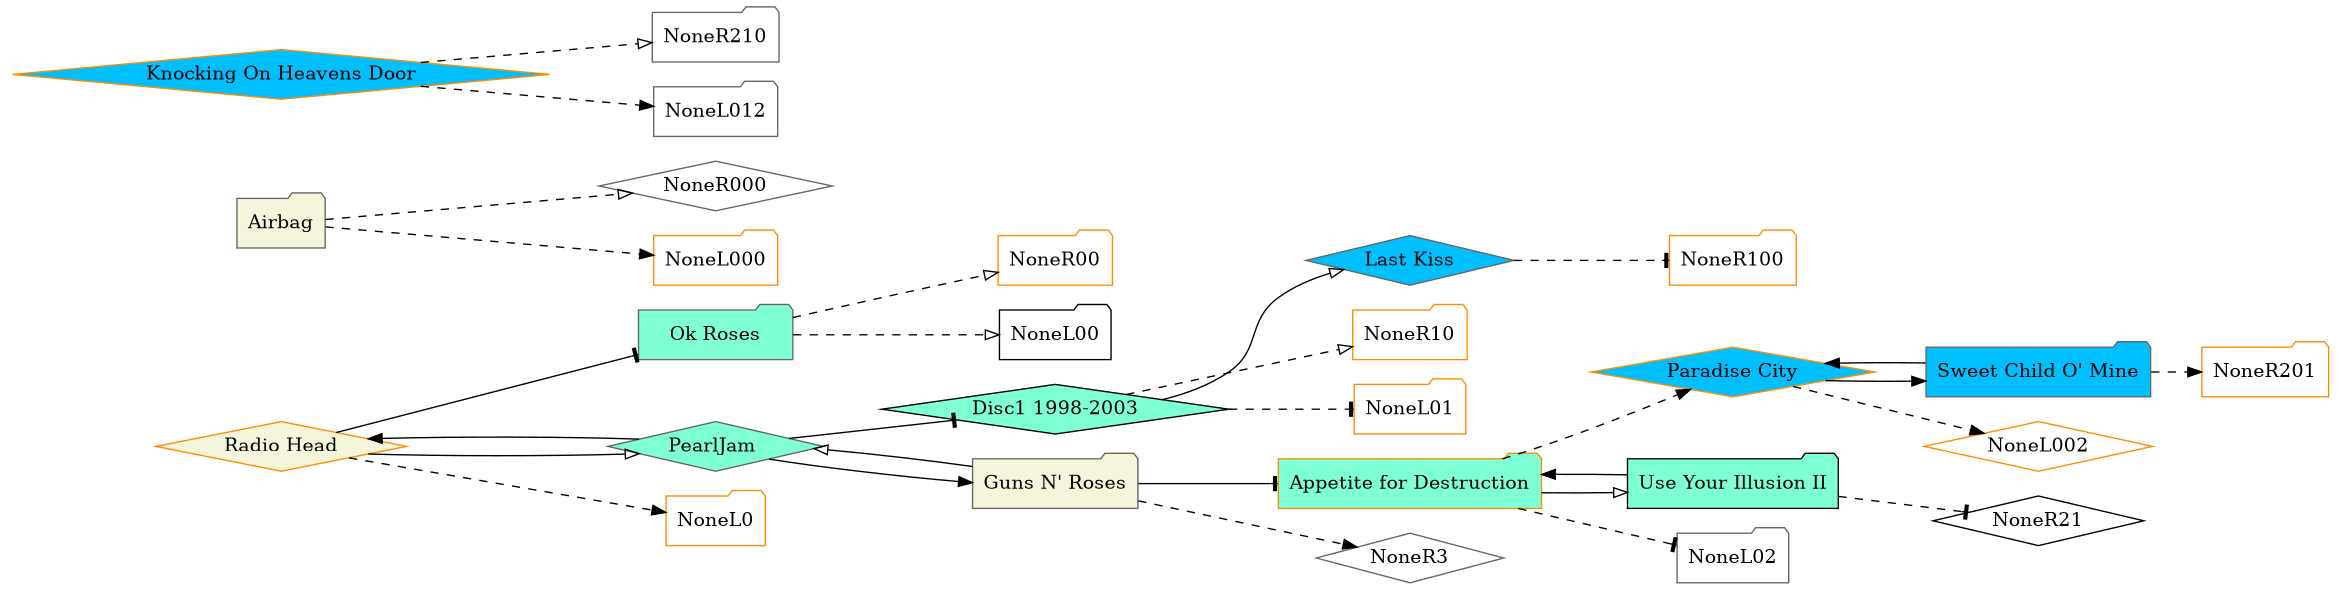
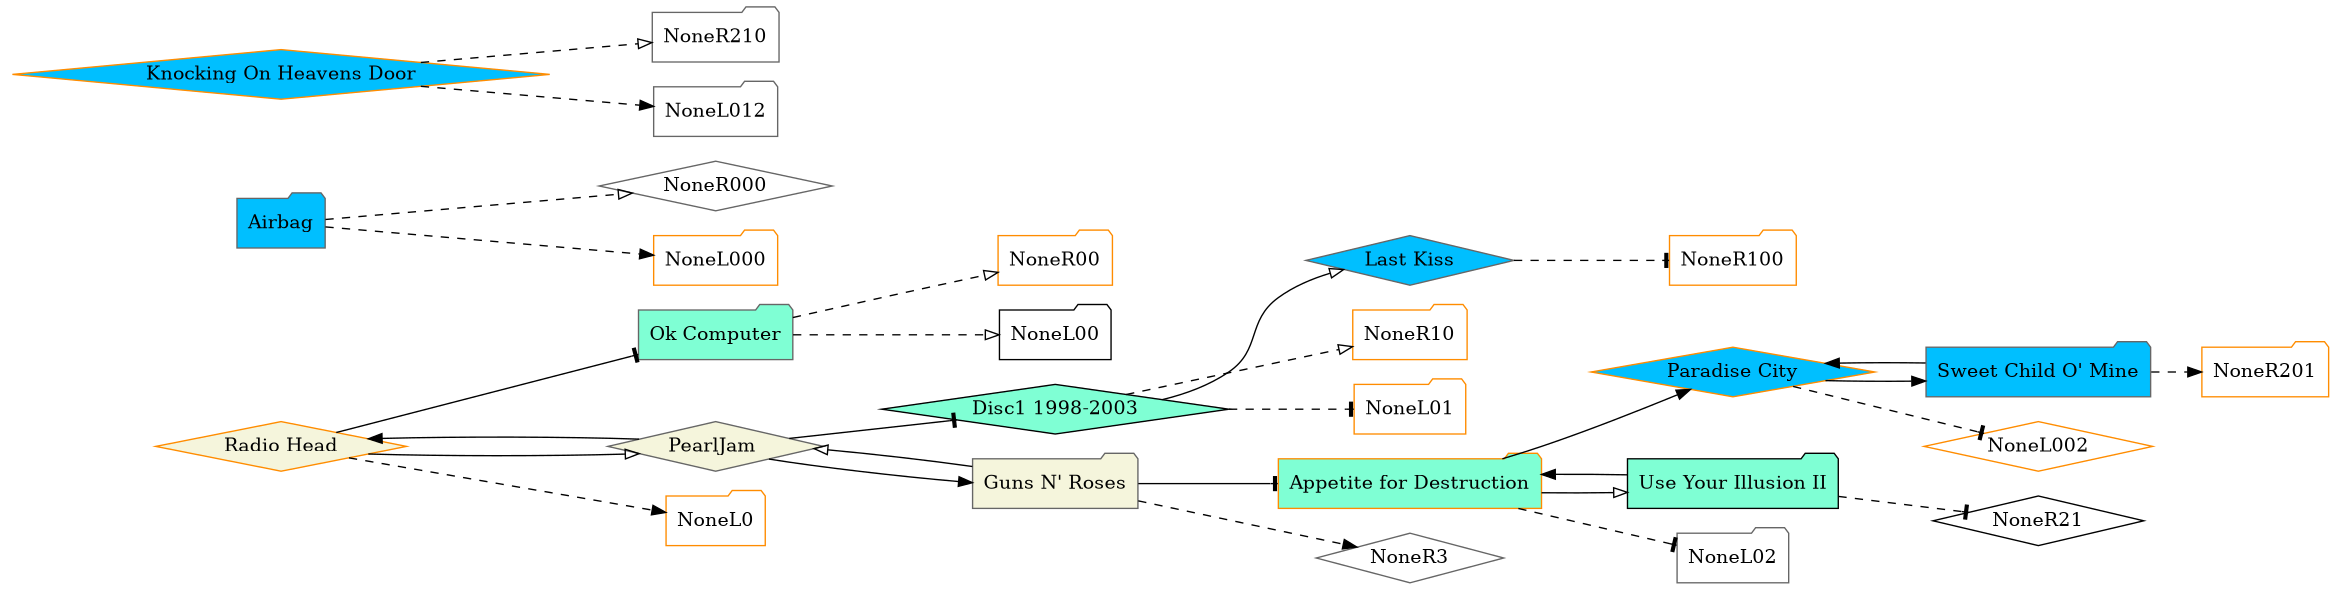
(281, 223) -> (281, 223)
(716, 335) -> (716, 335)
(1885, 409) -> (1885, 409)
(1591, 429) -> (1591, 429)
(716, 446) -> (716, 446)
